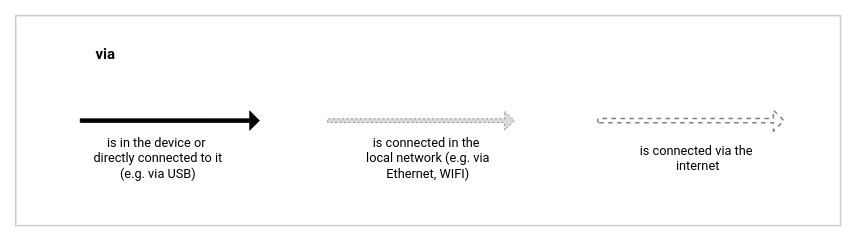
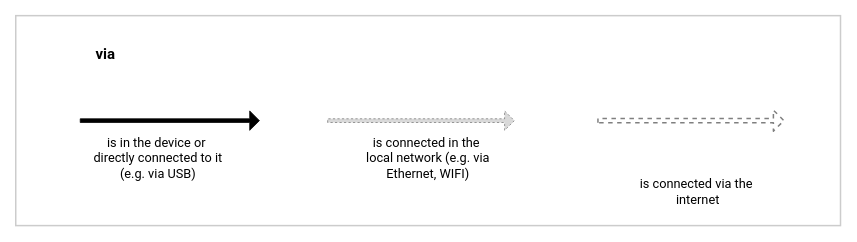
(698, 158) -> (698, 192)
